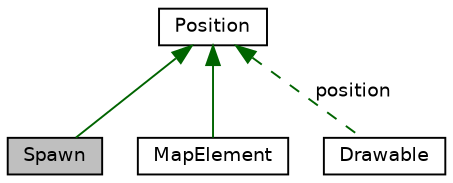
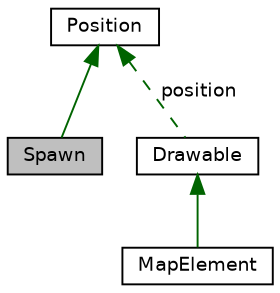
(213, 102) -> (198, 221)
